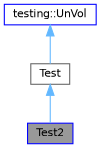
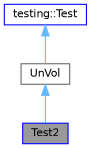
(50, 15) -> (45, 15)
(50, 74) -> (45, 74)
